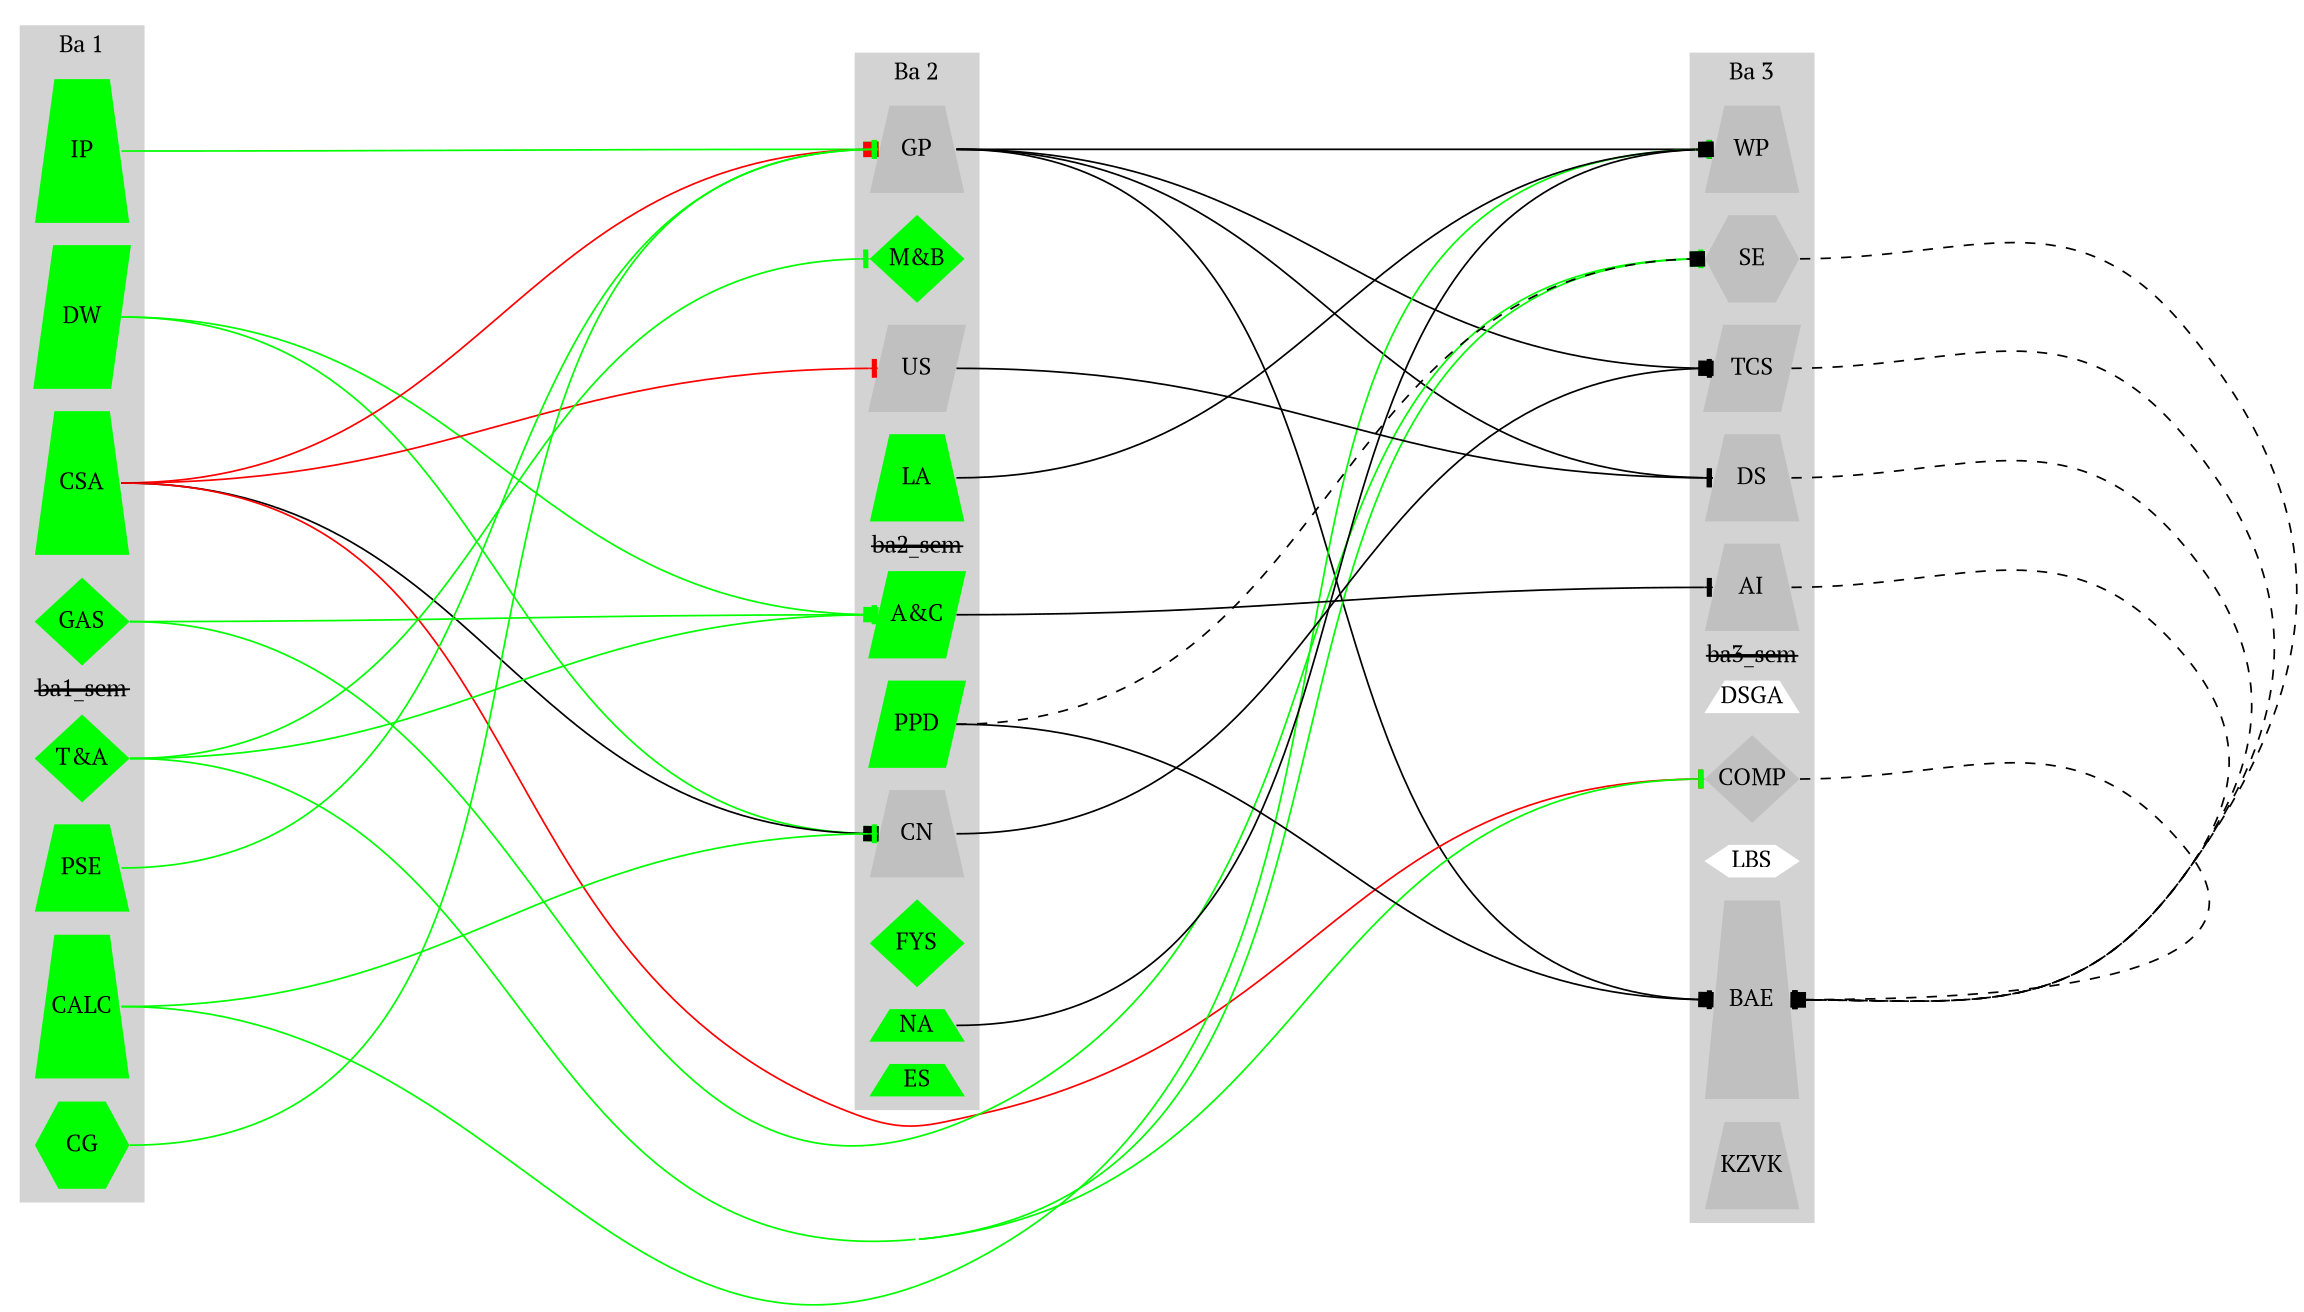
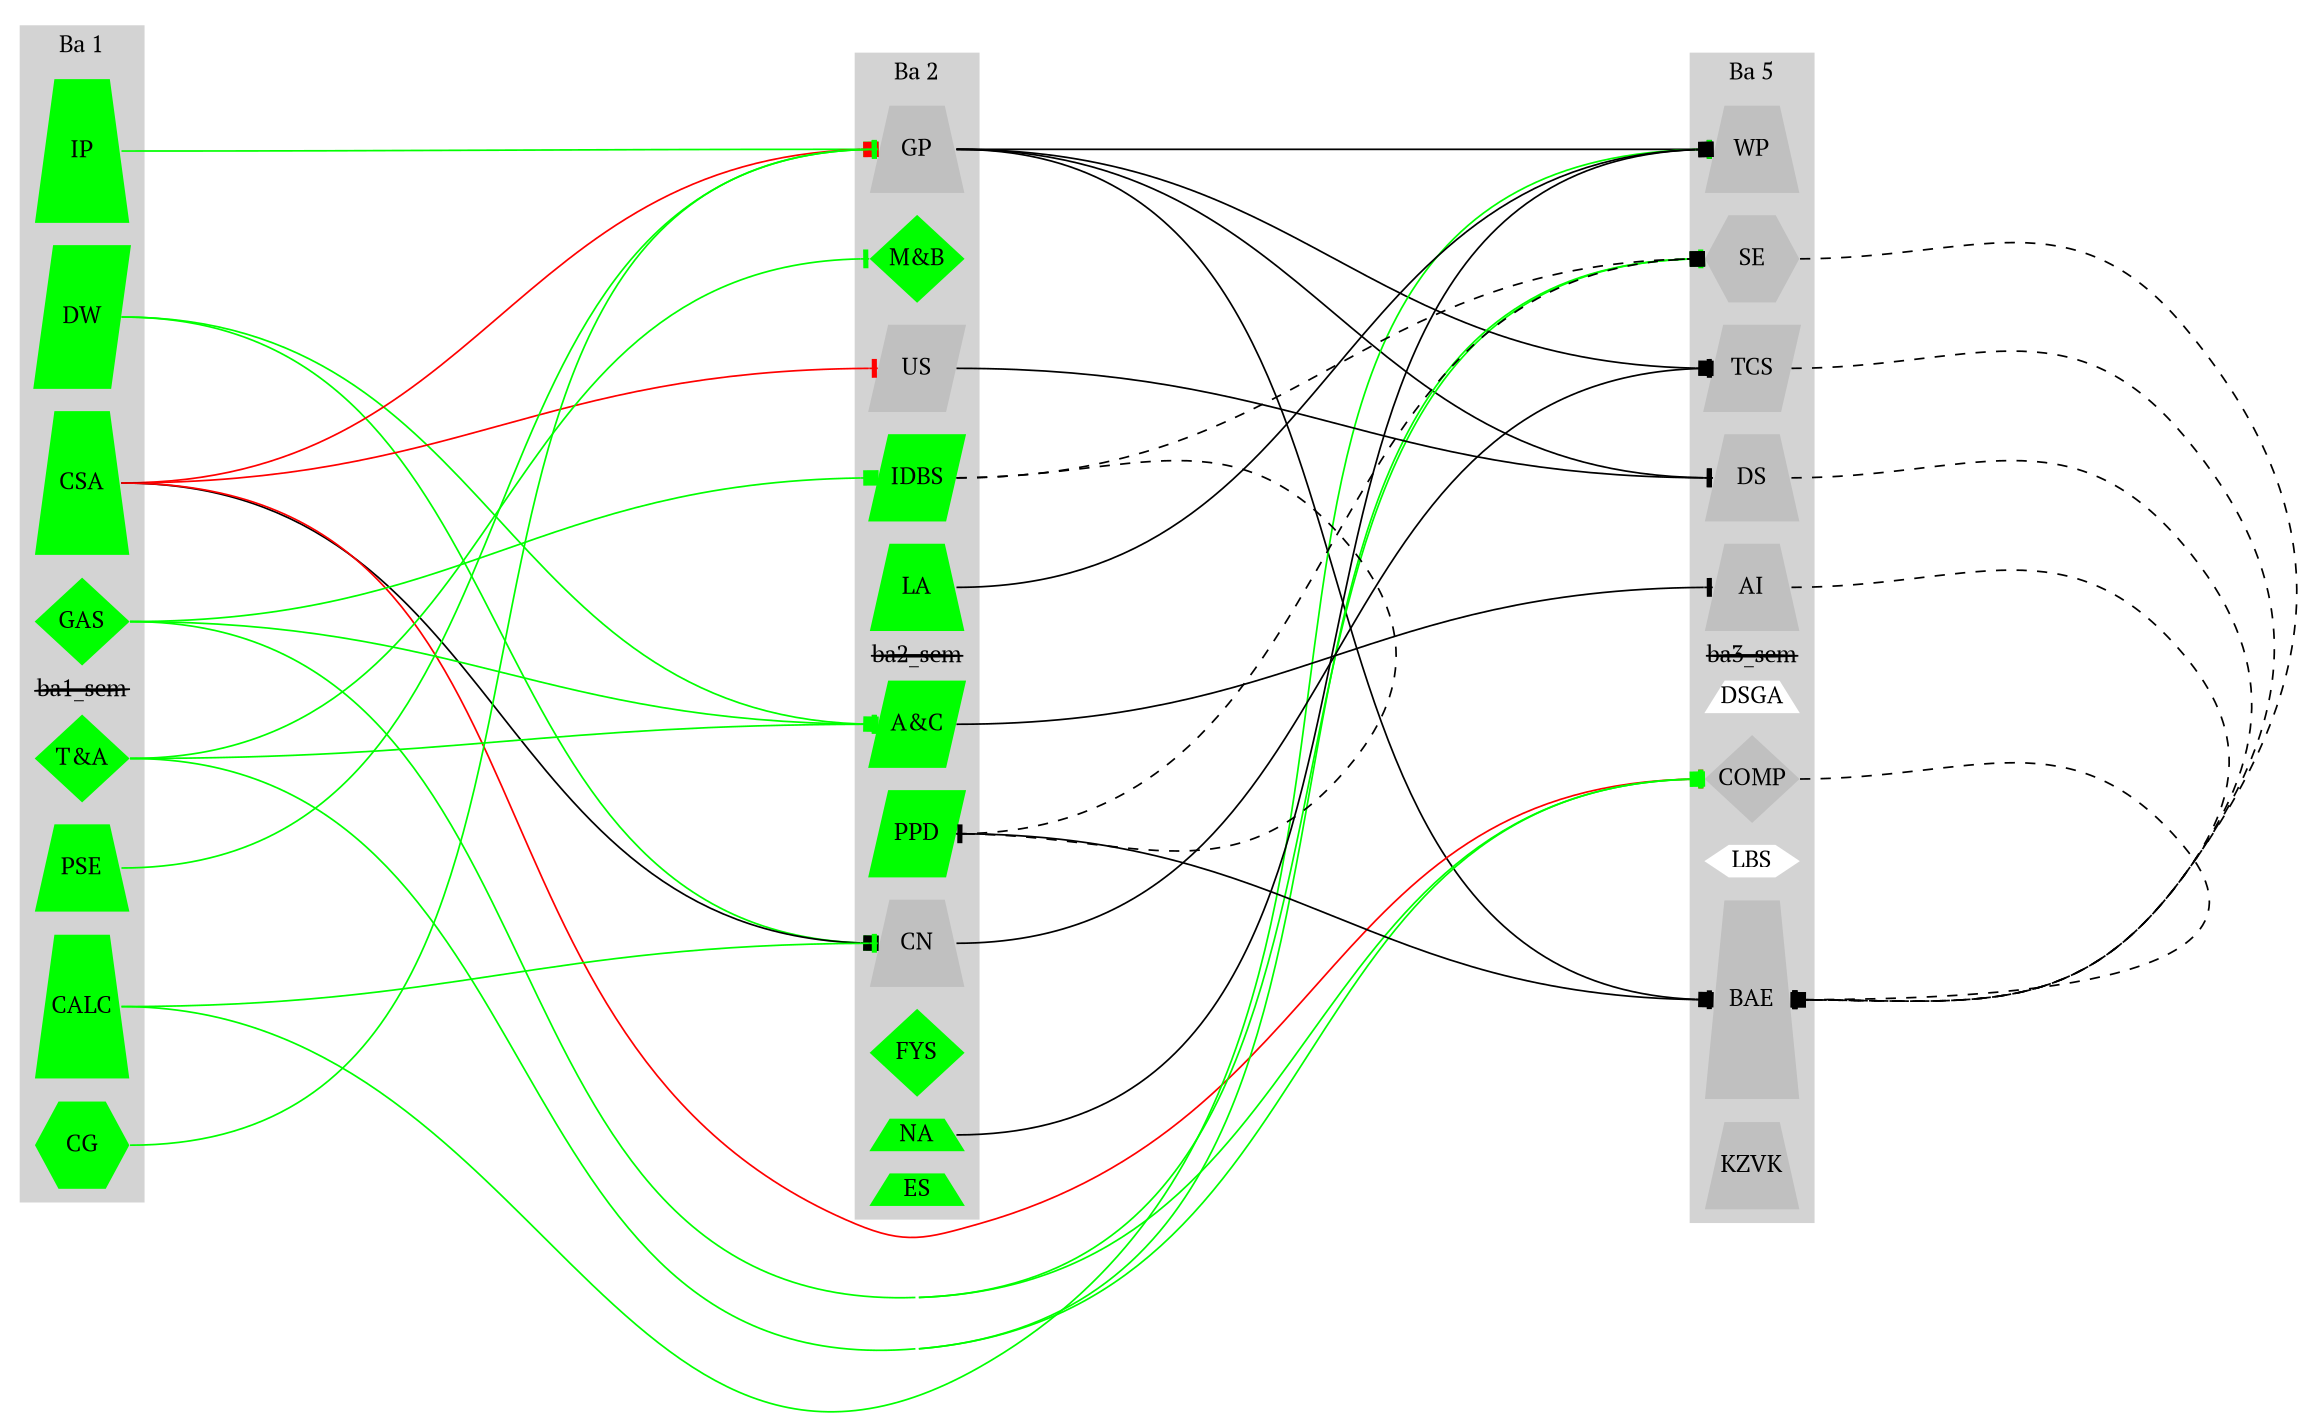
(1752, 73) -> (1752, 73)
none -> (917, 478)
none -> (1290, 1061)
